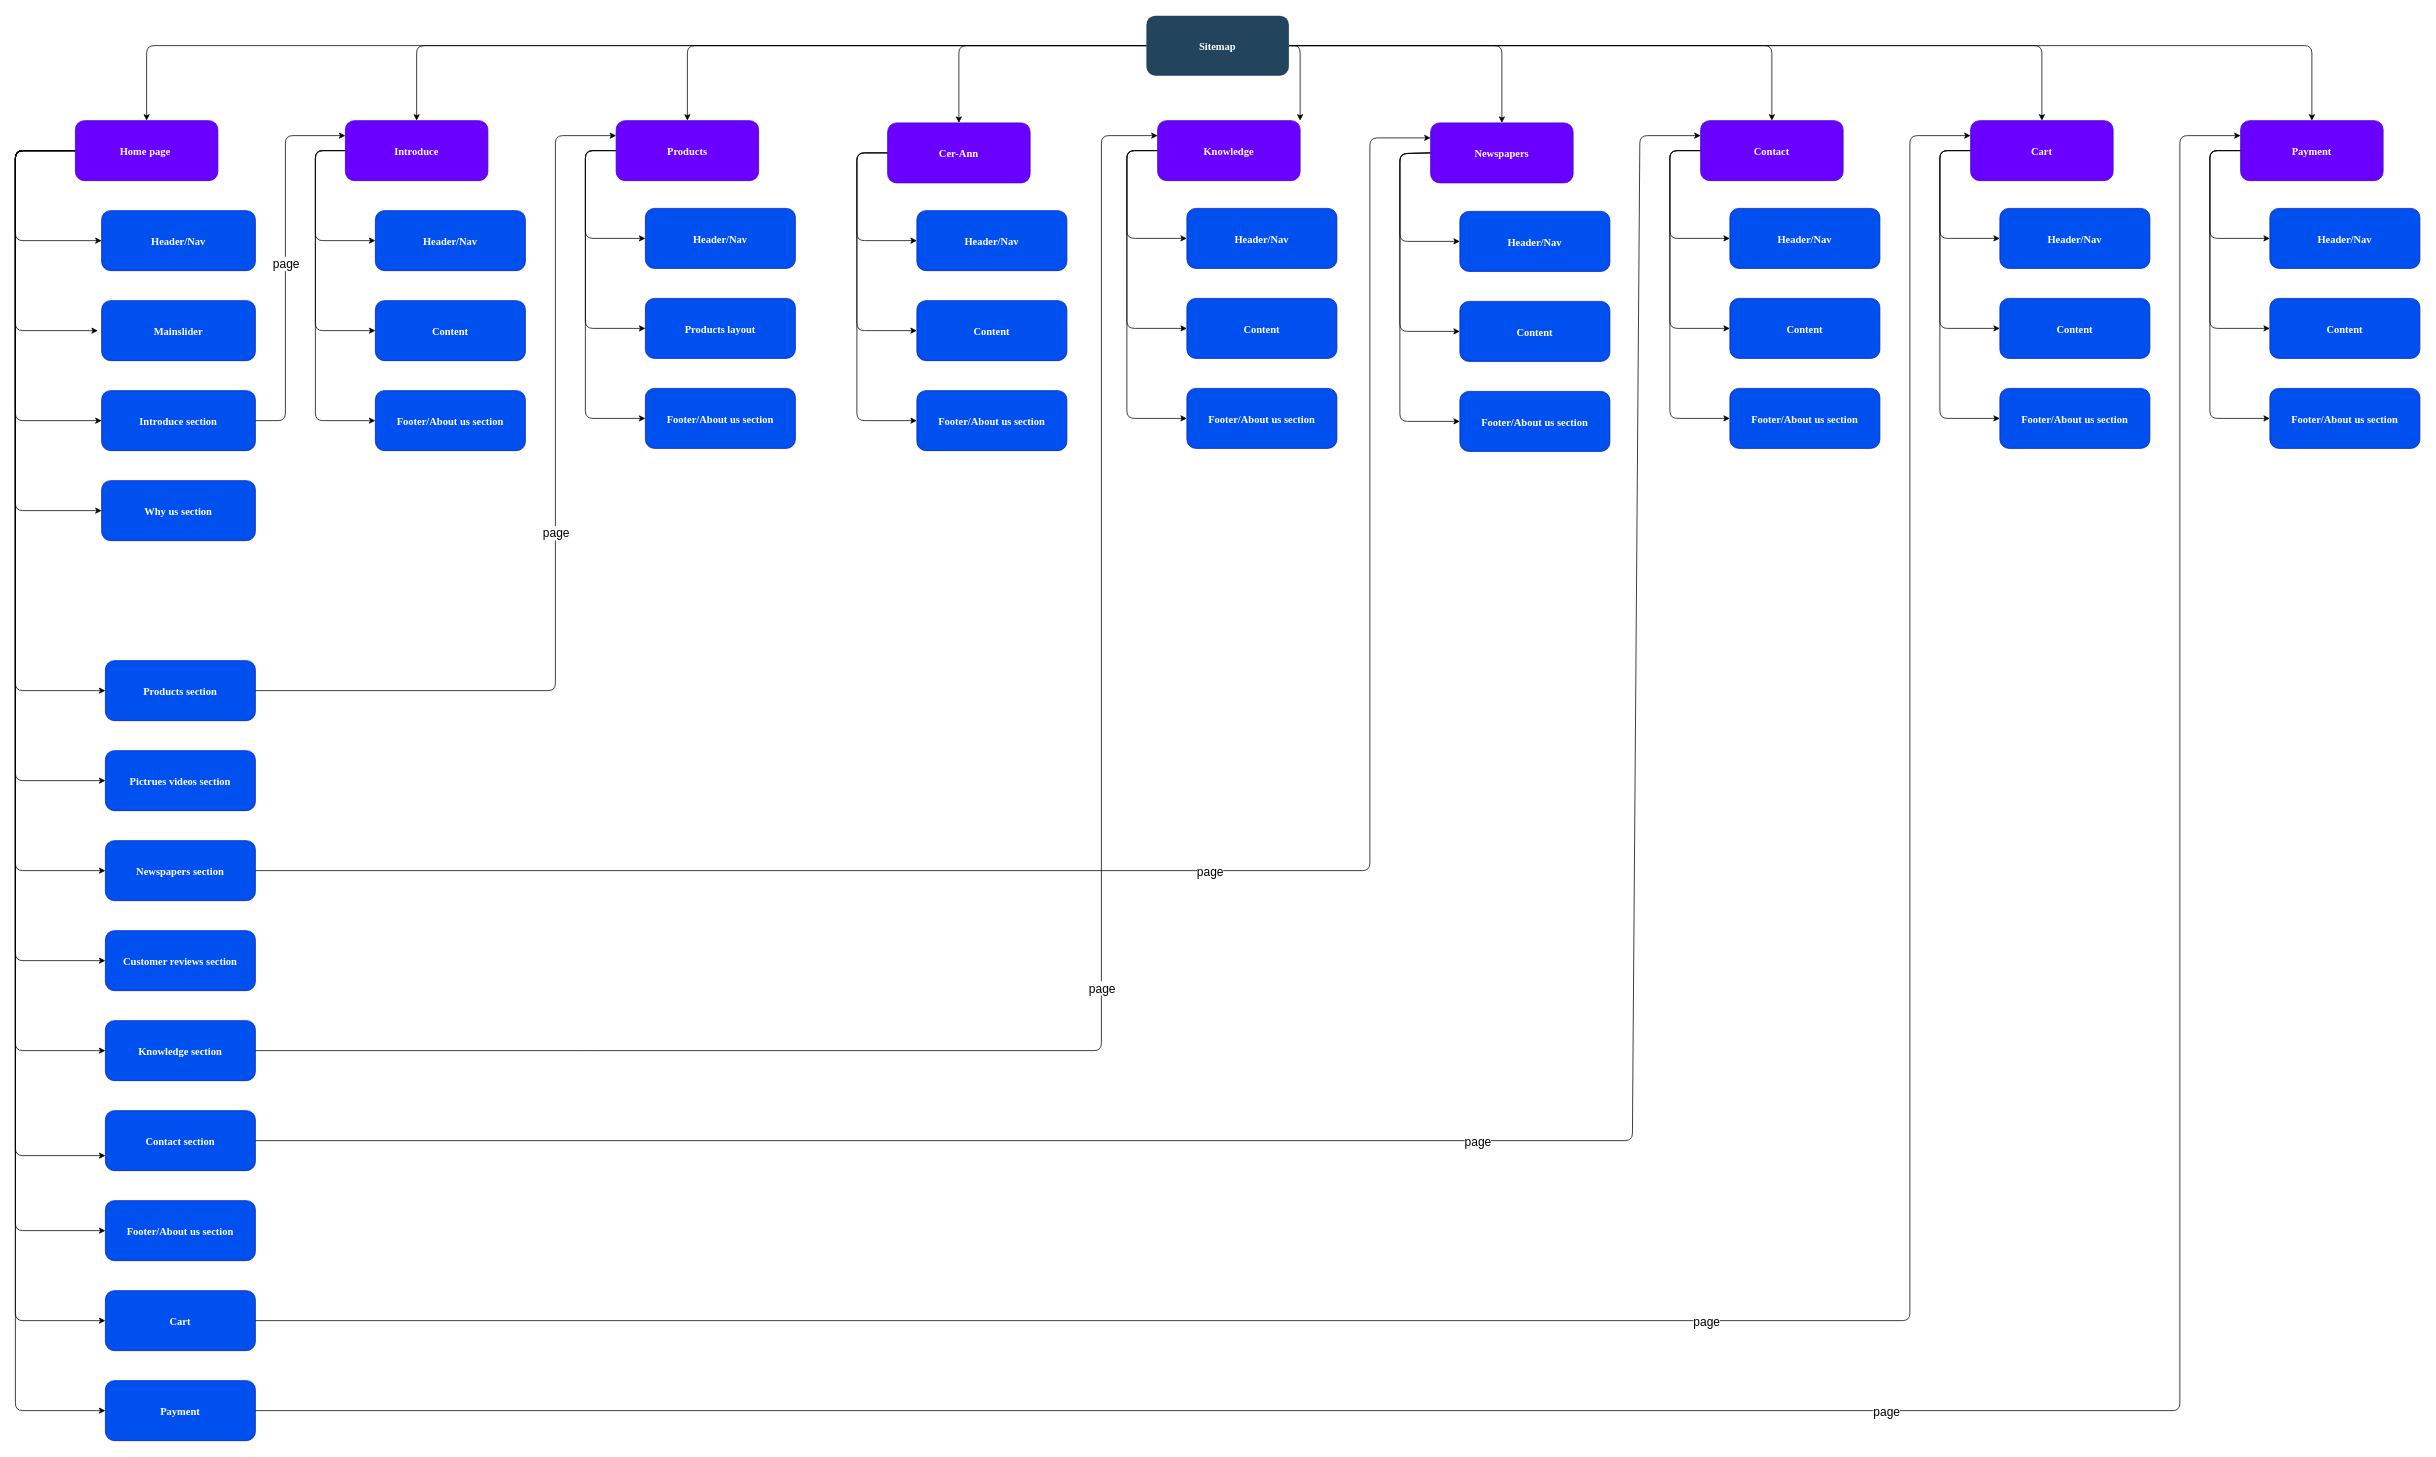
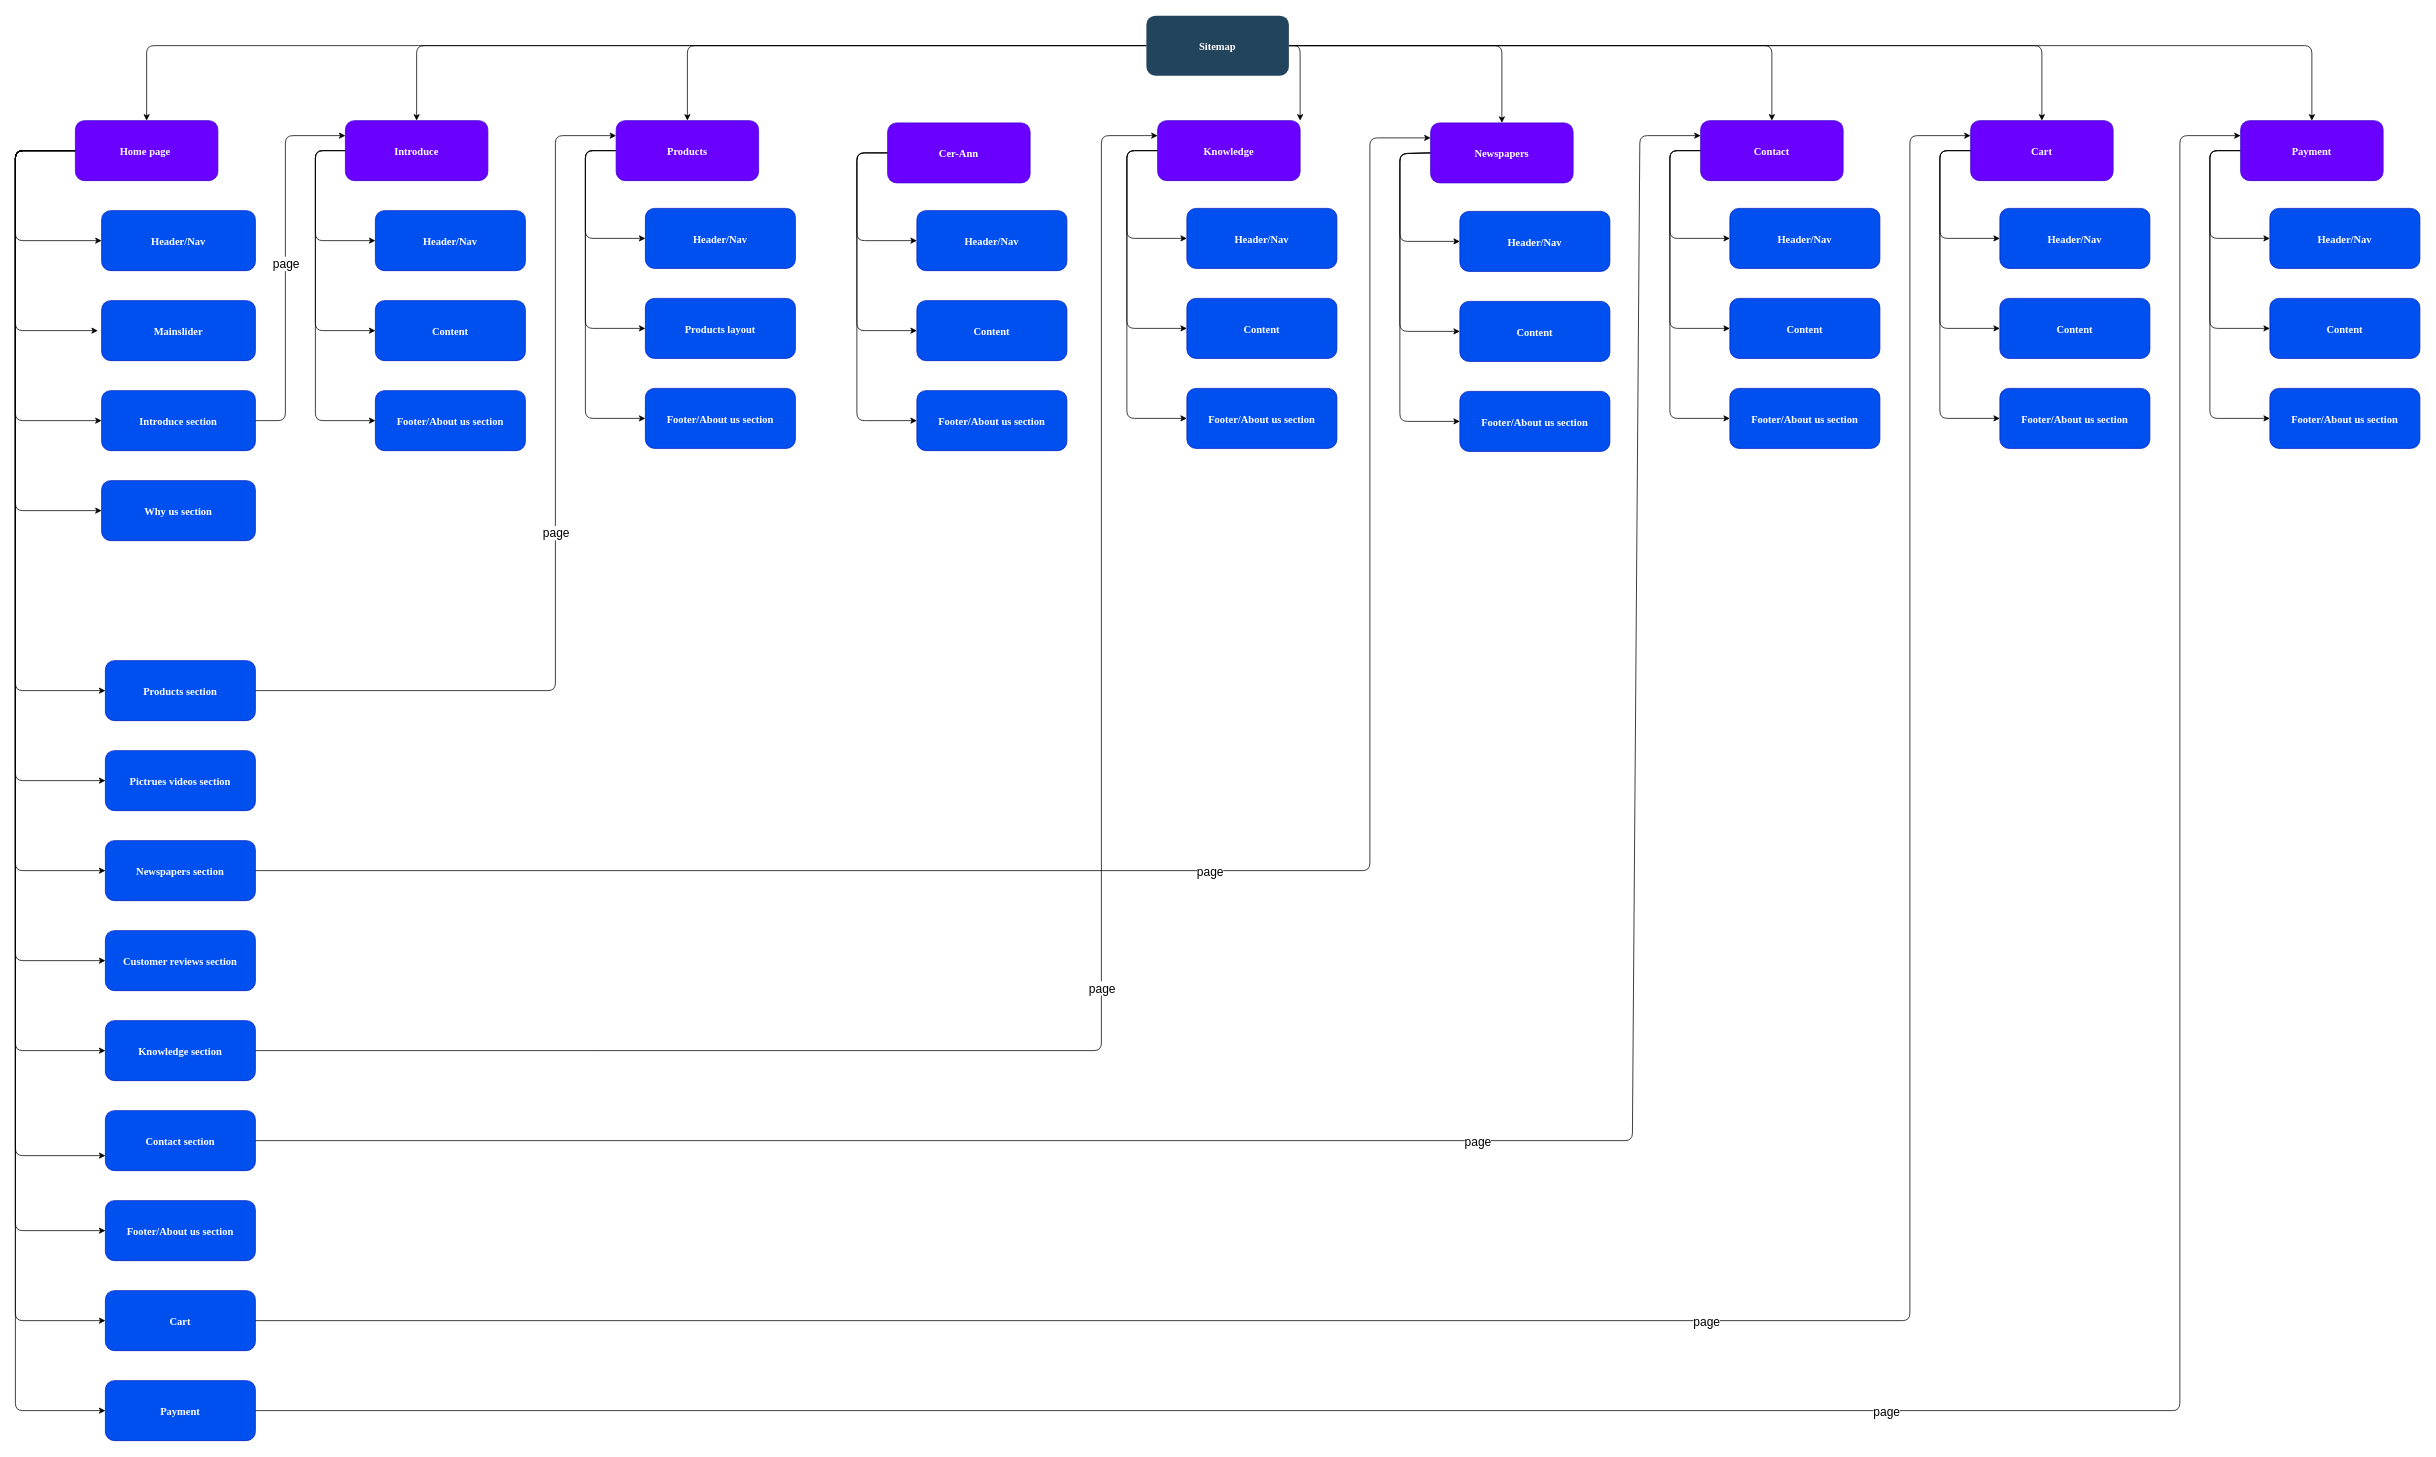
(960, 48) -> none
